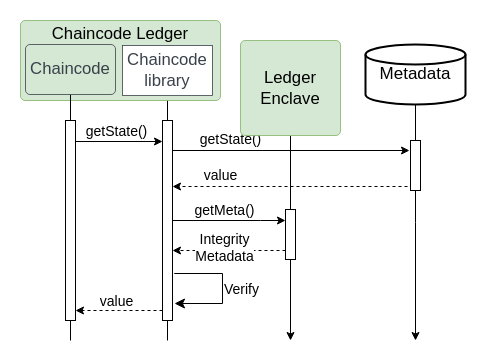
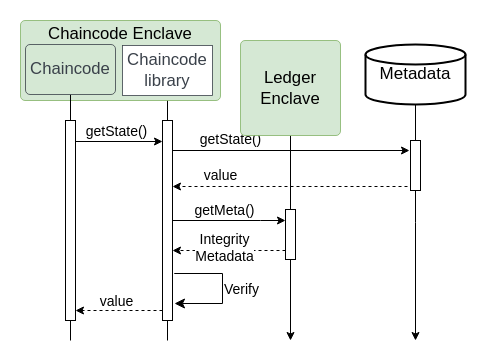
(121, 61) -> (121, 61)
